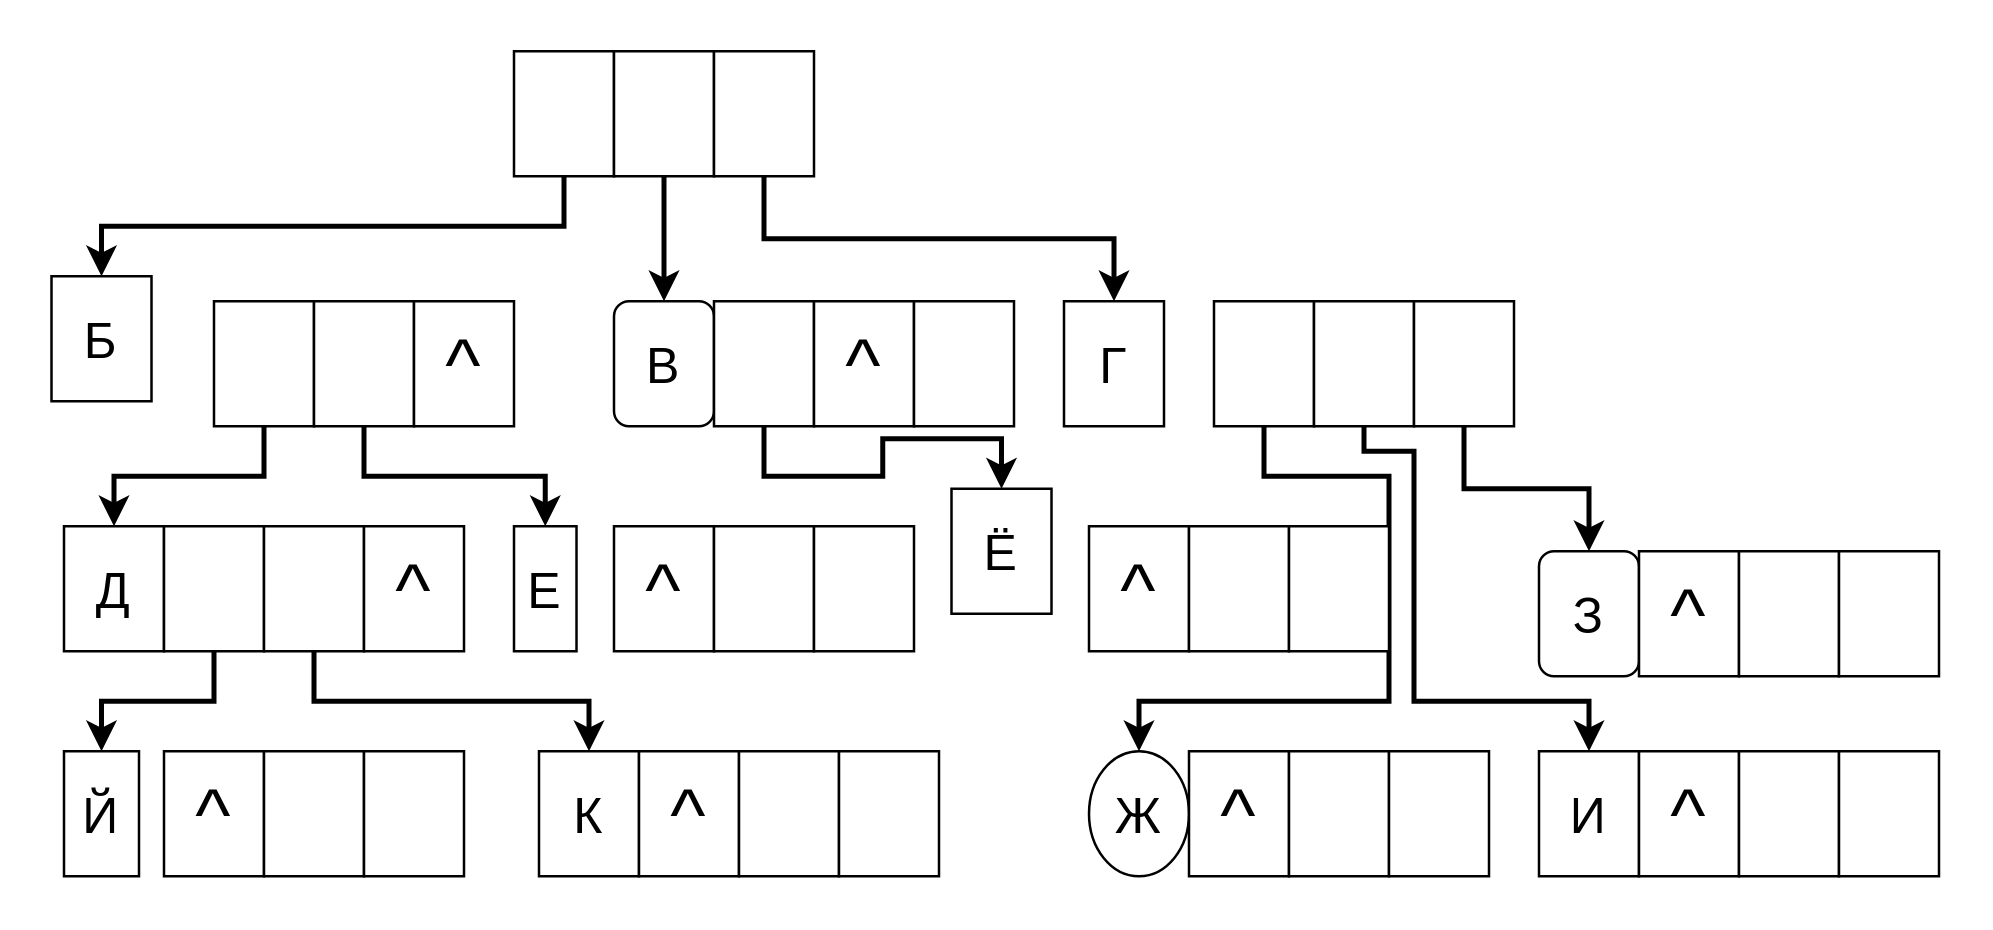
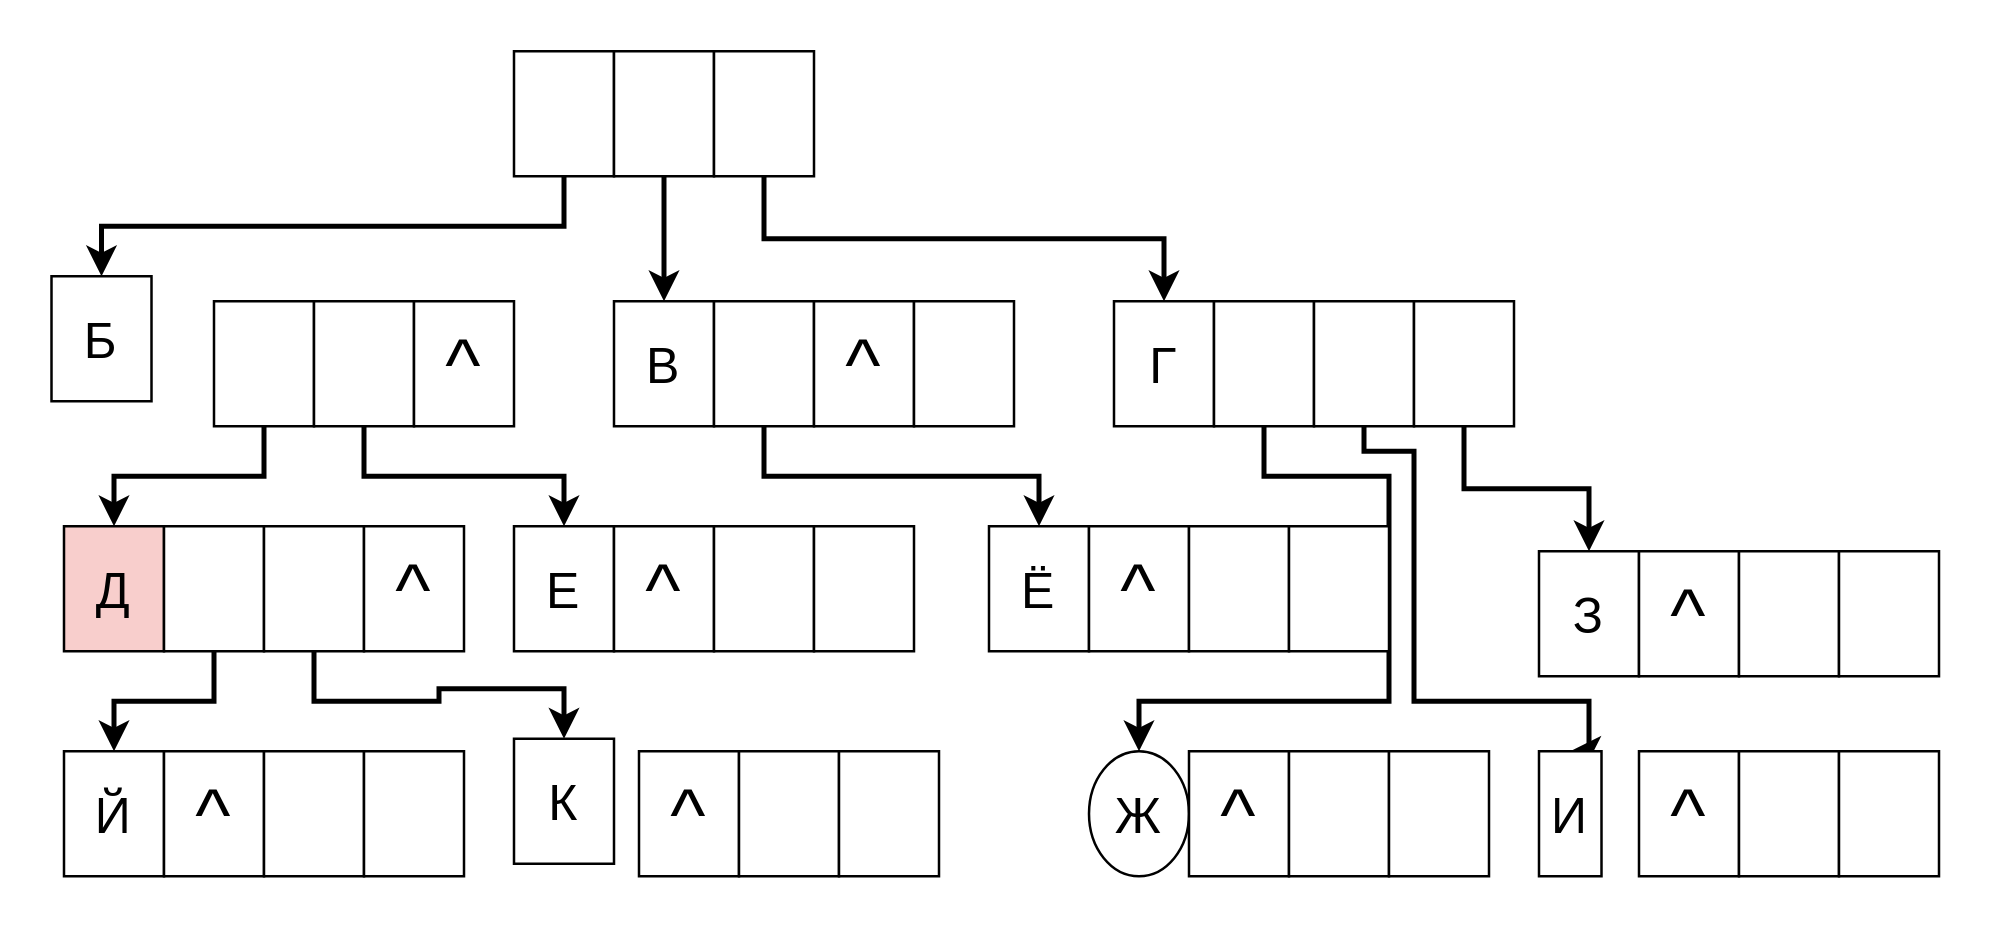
(664, 364) -> (664, 364)
(1114, 364) -> (1164, 364)
(1001, 551) -> (1039, 589)
(114, 589) -> (114, 589)
(545, 589) -> (564, 589)
(1589, 614) -> (1589, 614)
(101, 814) -> (114, 814)
(589, 814) -> (564, 801)
(1589, 814) -> (1570, 814)
